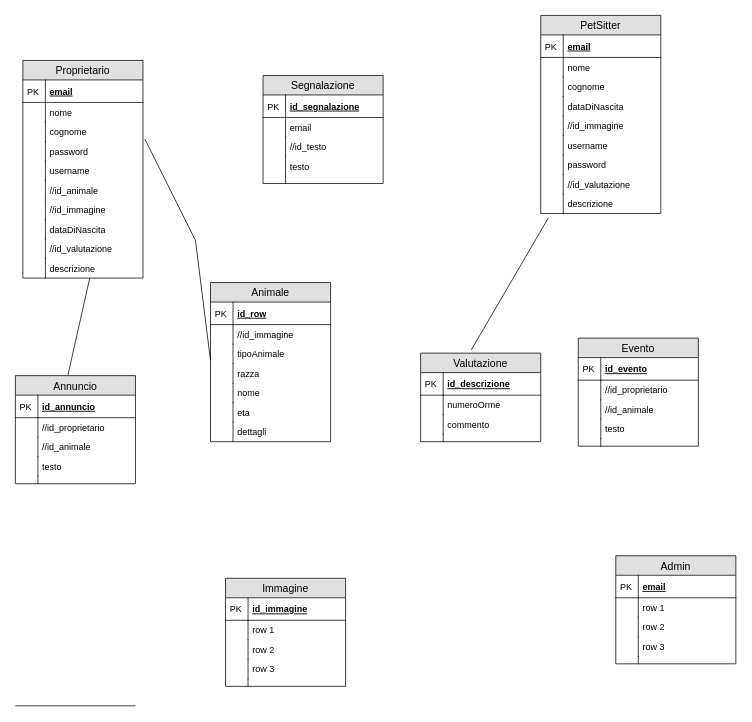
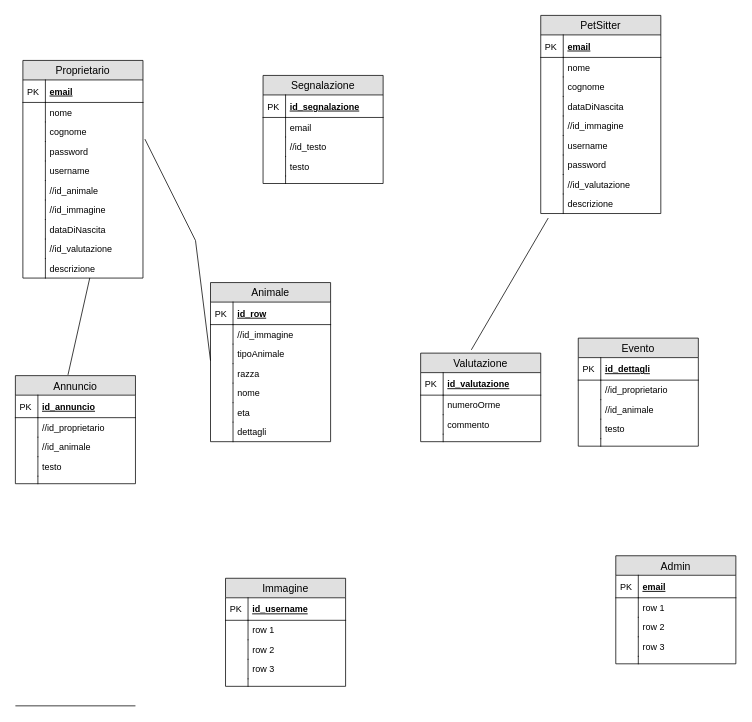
(626, 369) -> (629, 369)
(479, 384) -> (479, 384)
(276, 609) -> (279, 609)
